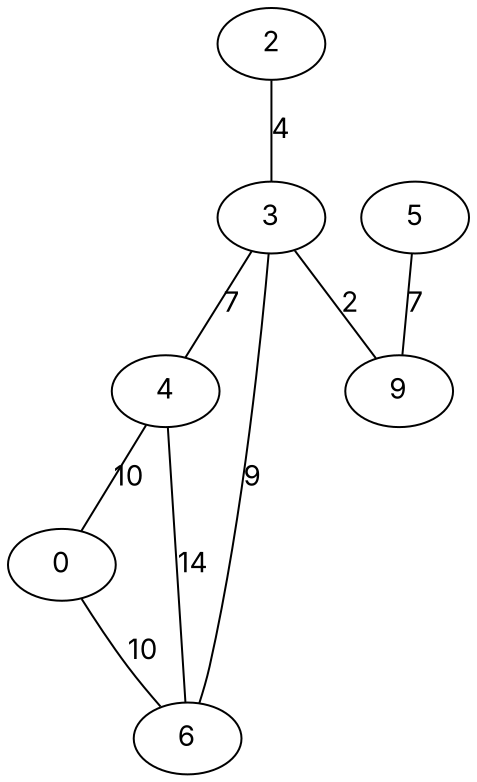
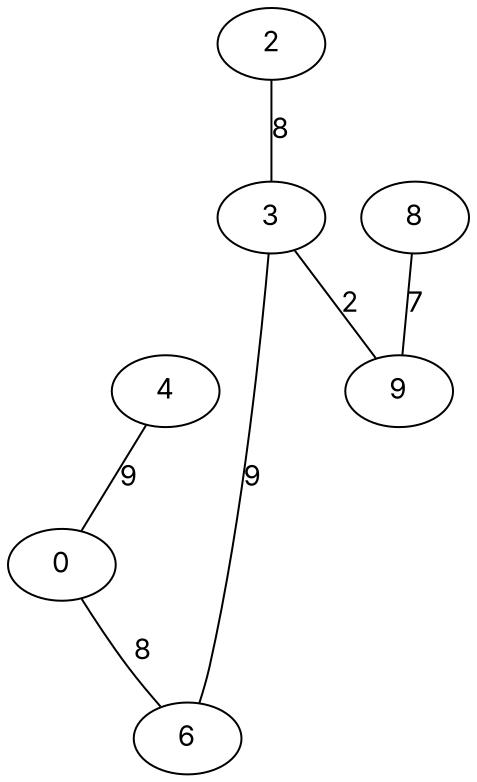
(281, 131) -> (281, 131)
(415, 218) -> (415, 218)
(218, 304) -> none
(130, 478) -> (130, 478)
(177, 565) -> none
(144, 652) -> (144, 652)
